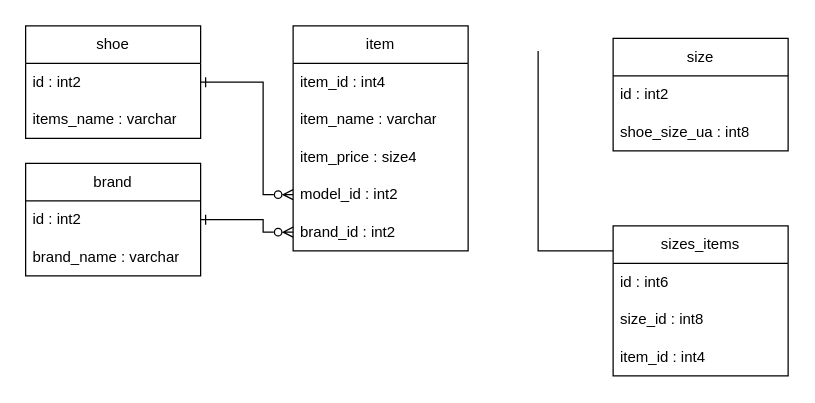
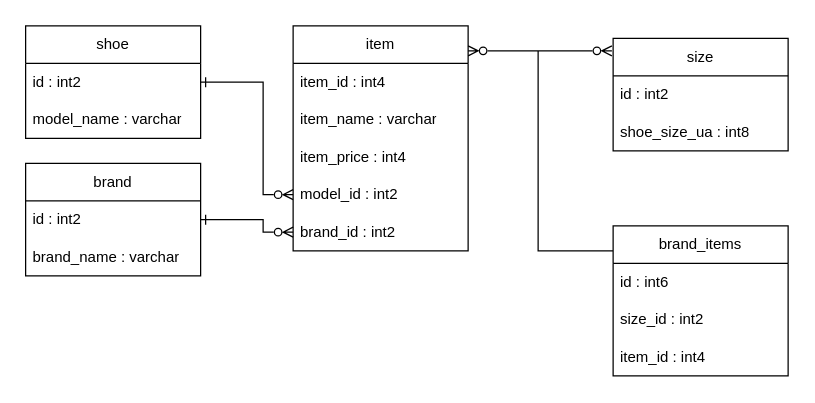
none -> (540, 51)
(109, 119) -> (109, 119)
(365, 157) -> (360, 157)
(701, 244) -> (701, 244)
(668, 319) -> (668, 319)
